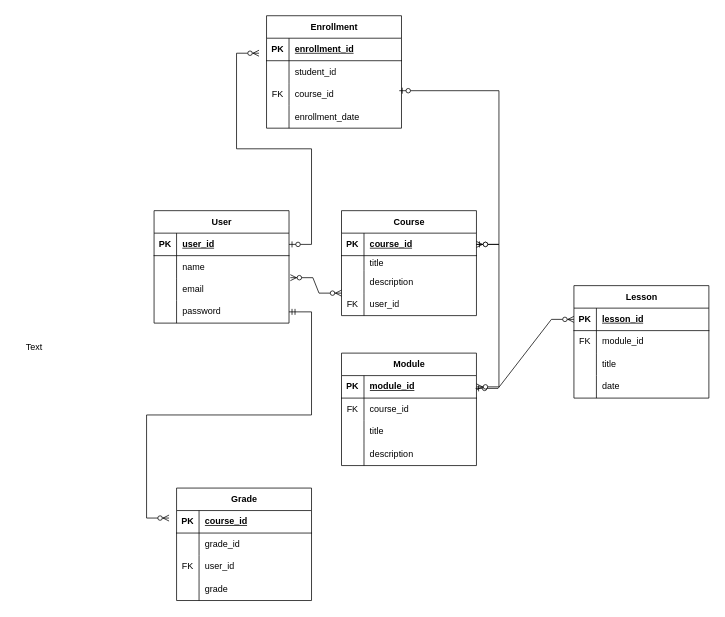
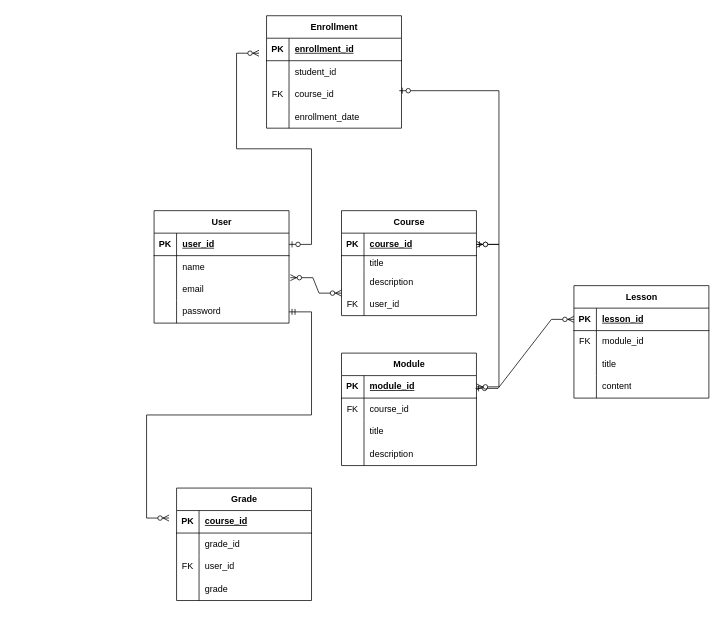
(34, 348) -> none
(613, 387) -> (620, 387)
